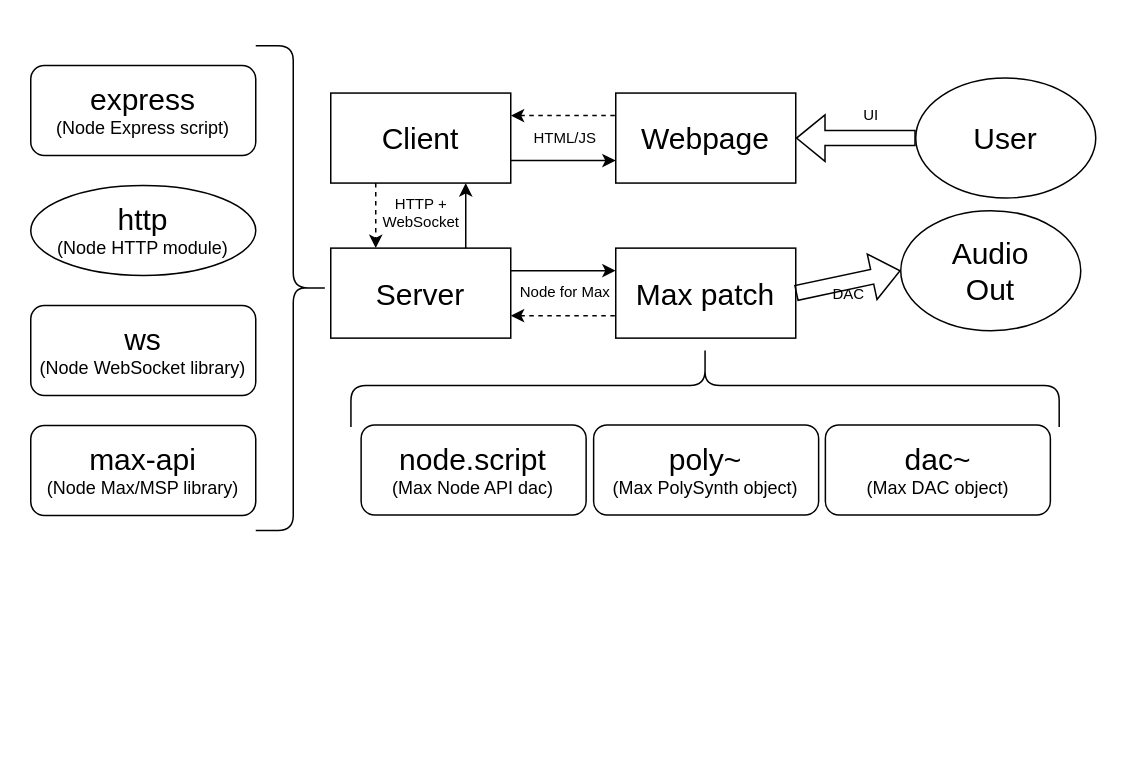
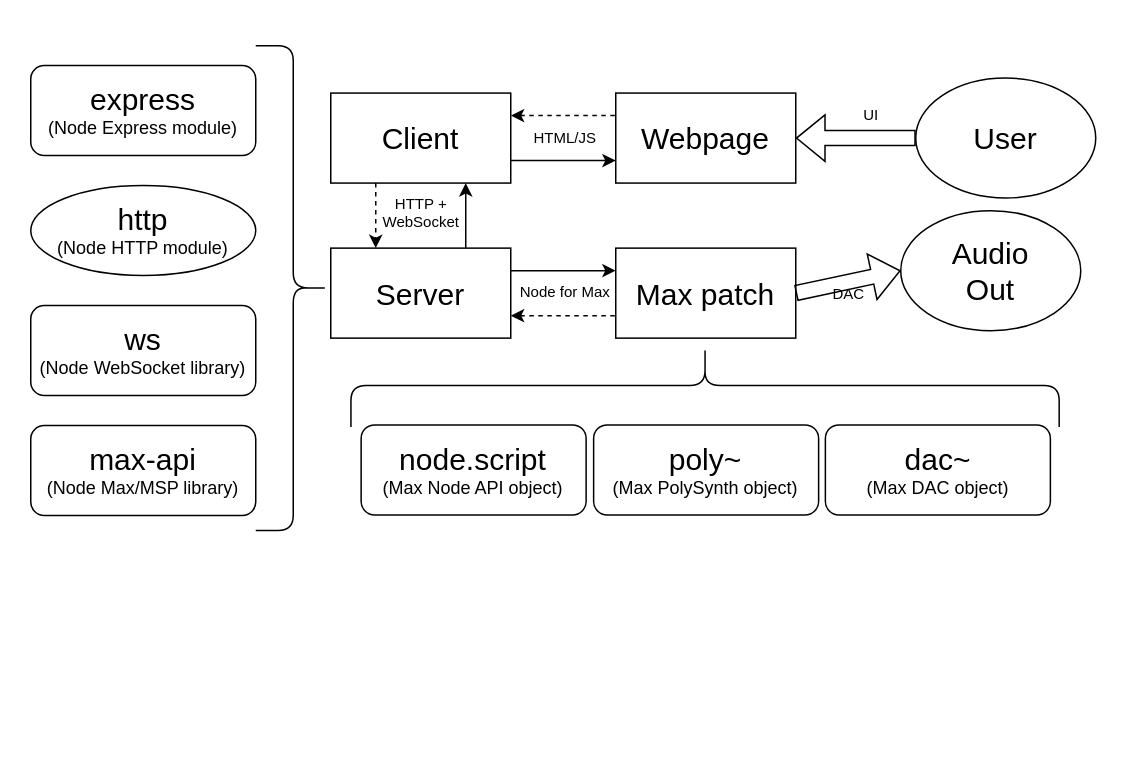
(143, 110) -> (143, 110)
(473, 470) -> (473, 470)
